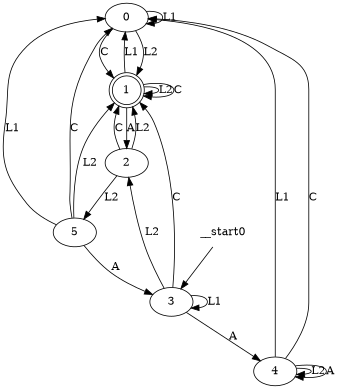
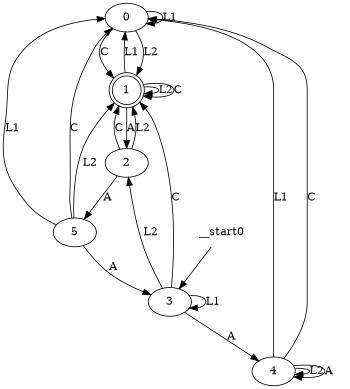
(112, 198) -> (108, 198)
